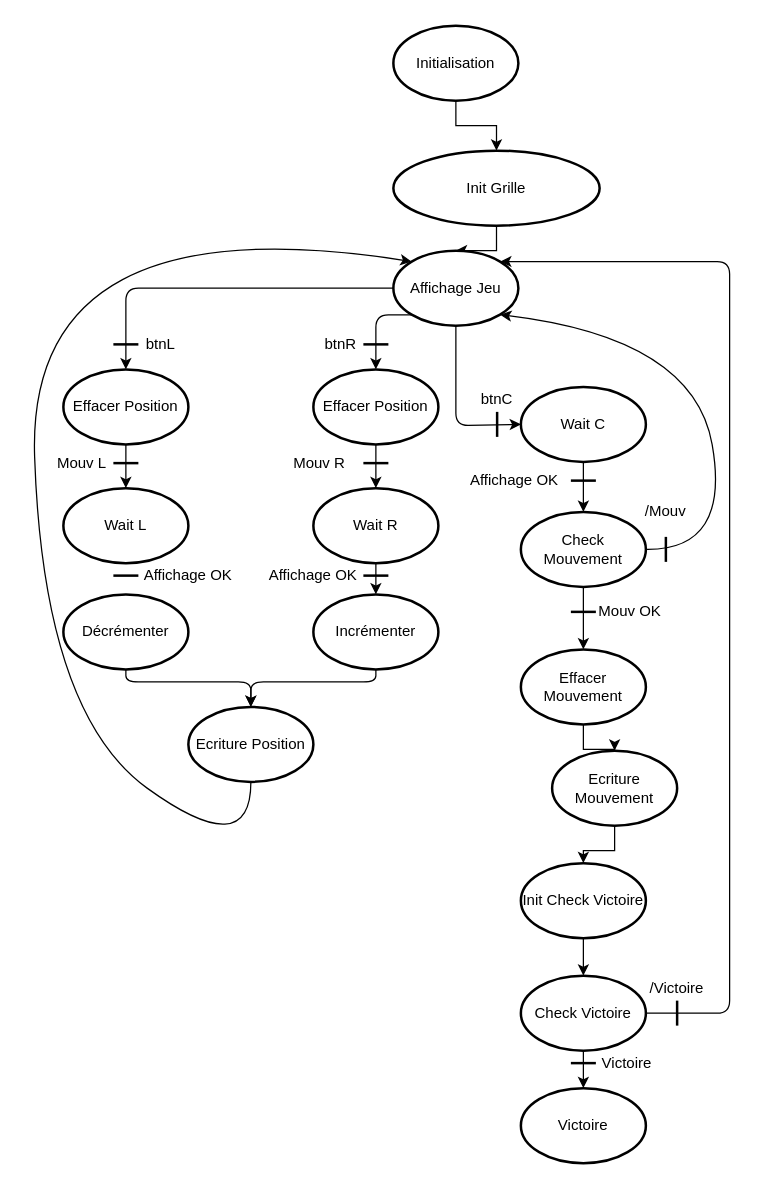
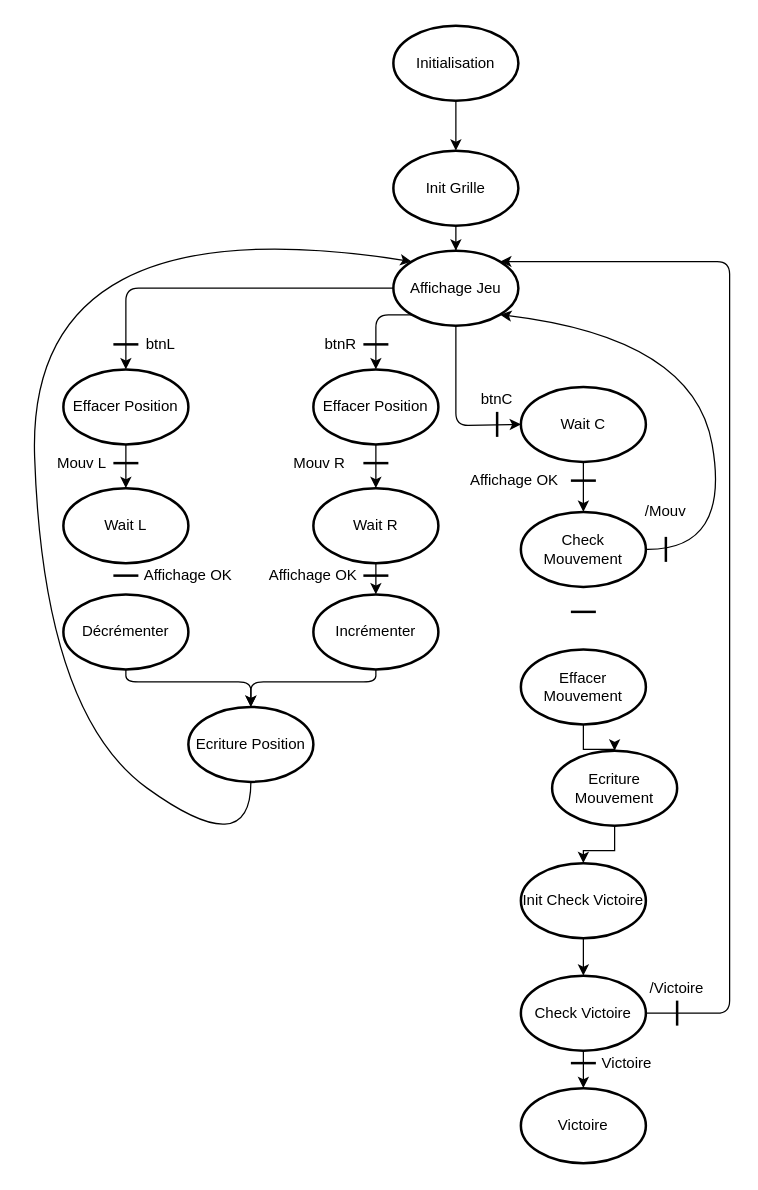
(496, 188) -> (456, 188)
(630, 612) -> none
(583, 614) -> none
